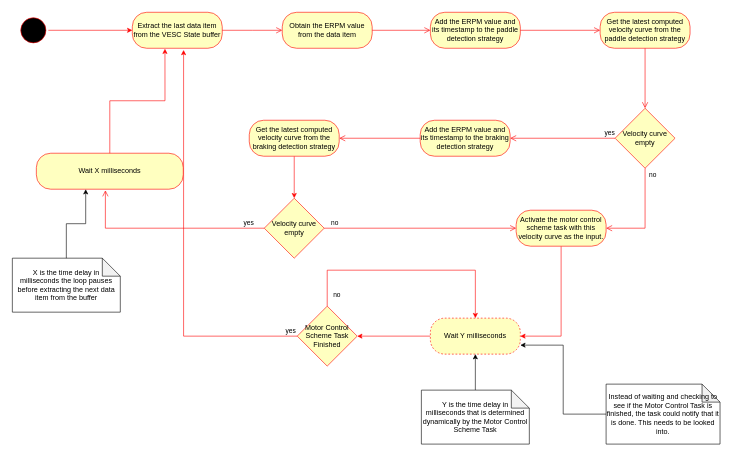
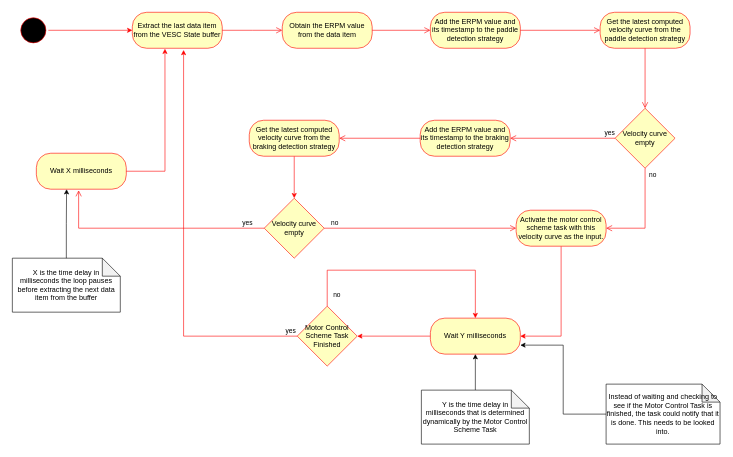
(110, 171) -> (81, 171)
(476, 336) -> (476, 336)
